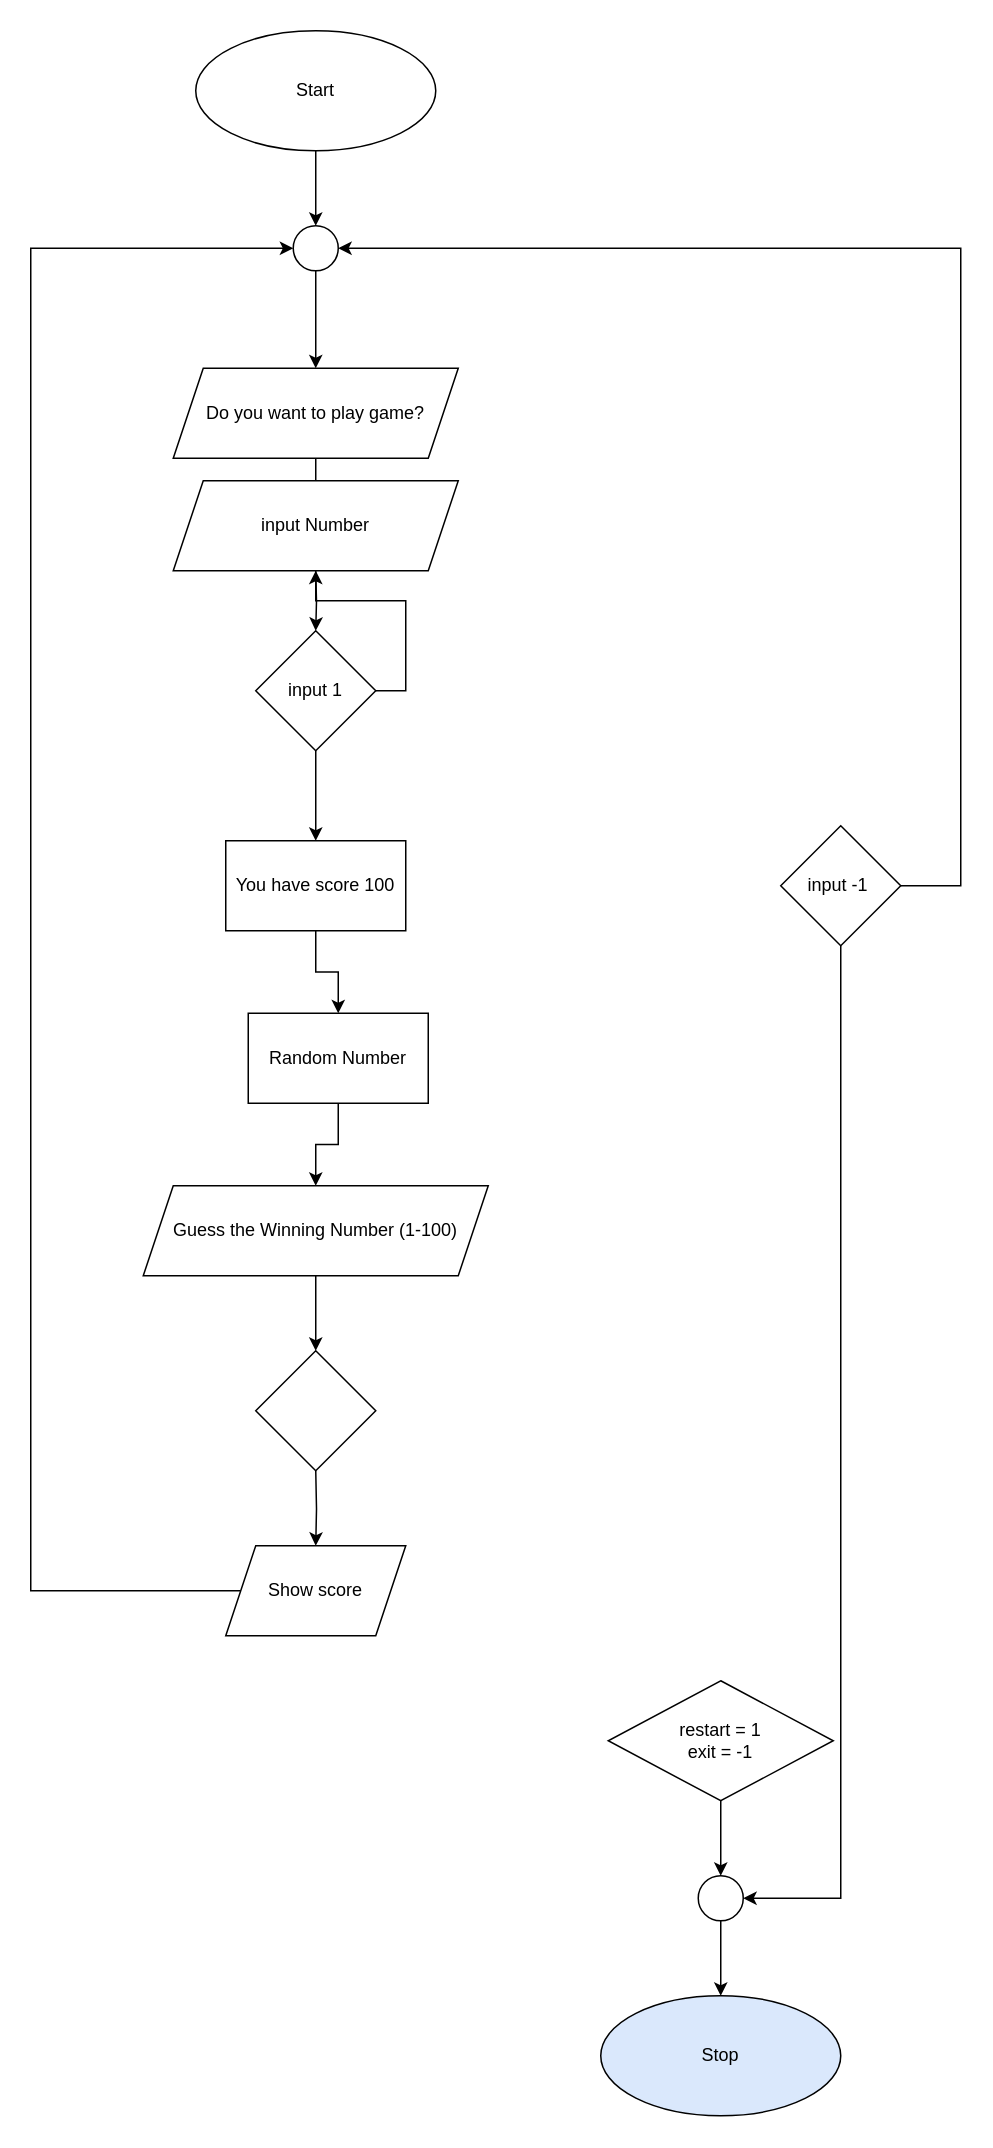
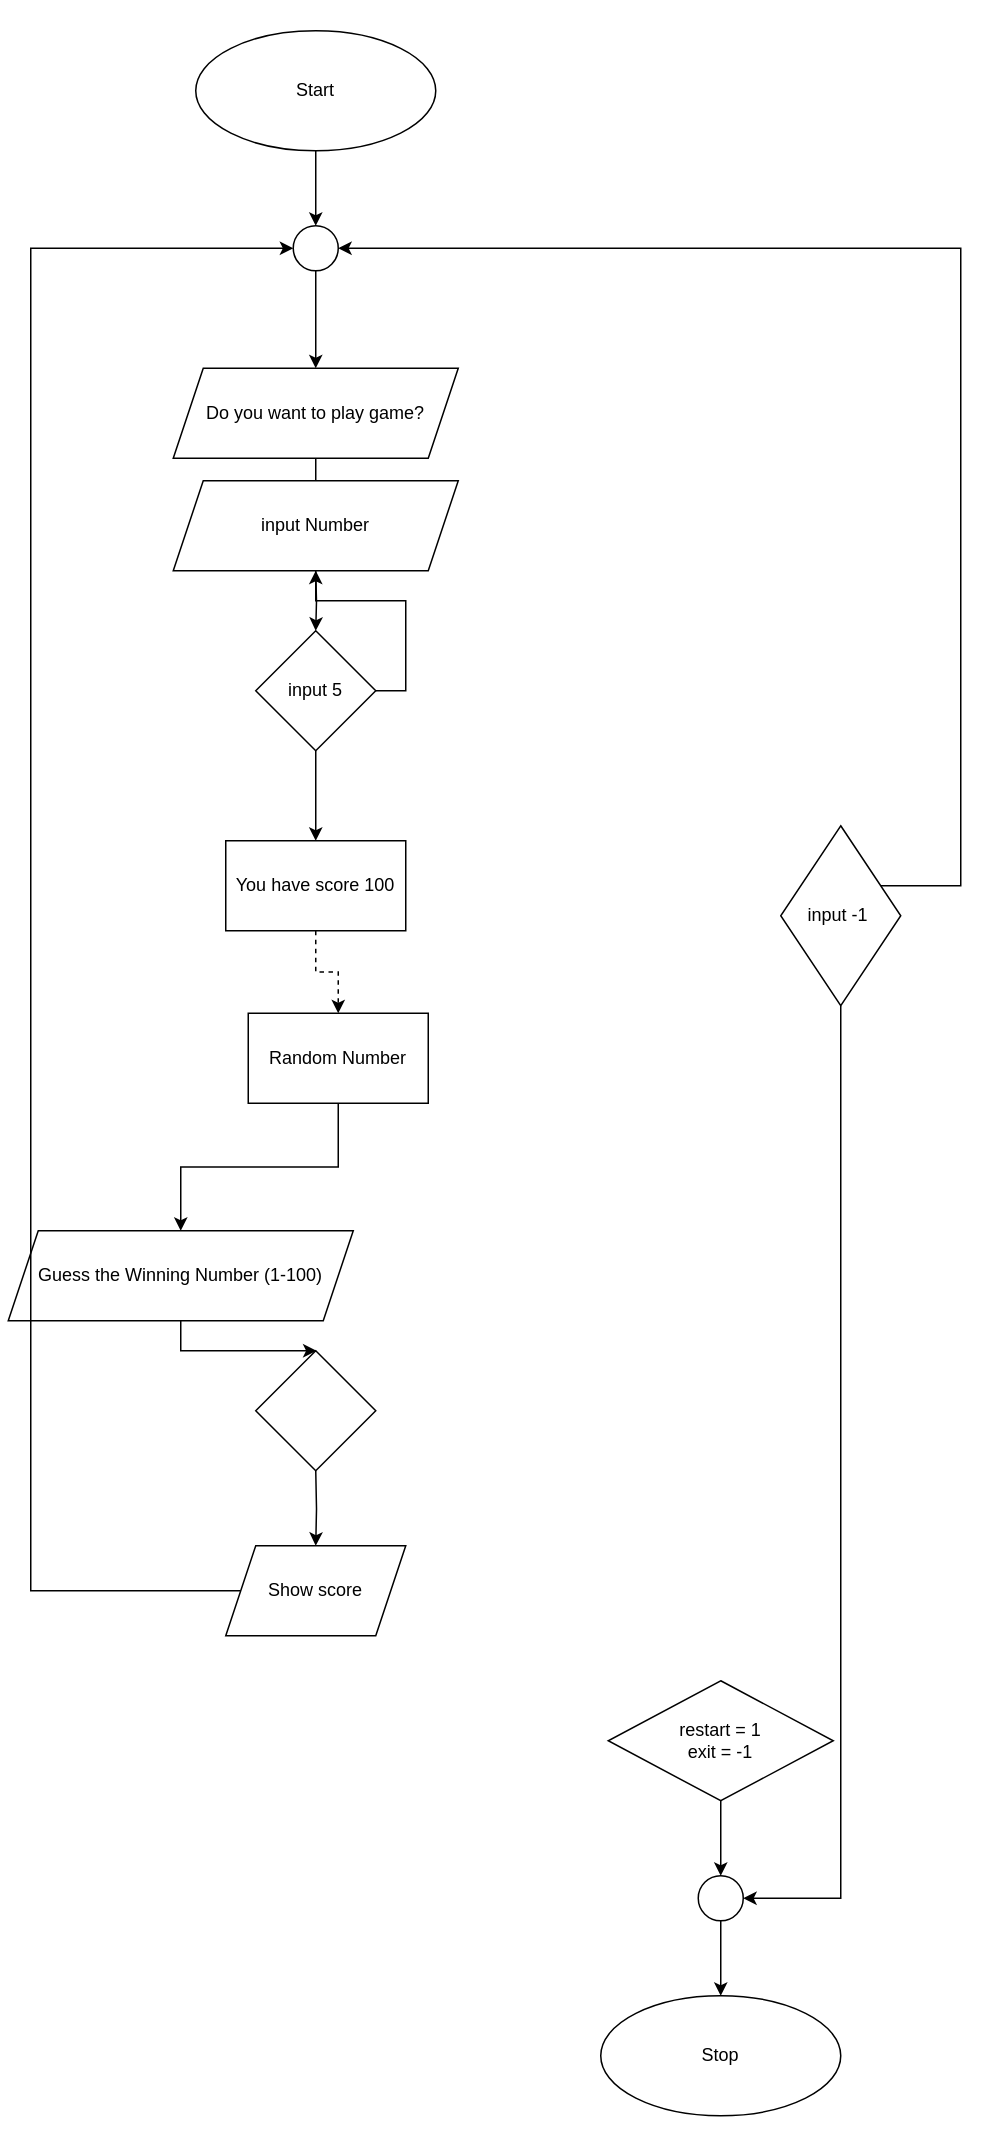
(316, 691) -> (316, 691)
(841, 886) -> (841, 916)
(320, 972) -> (320, 972)
(316, 1231) -> (181, 1276)
(721, 2056) -> (721, 2056)
